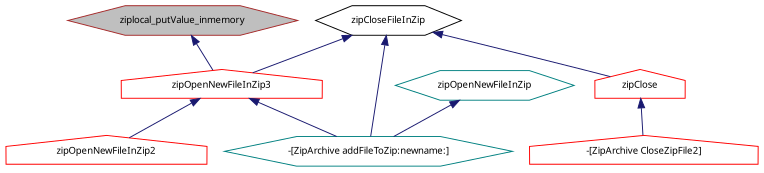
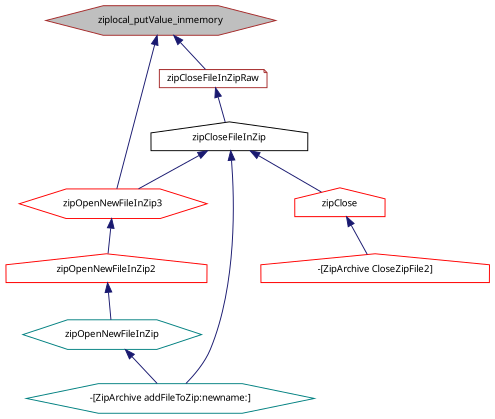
(389, 20) -> (229, 138)
none -> (213, 79)
(222, 85) -> (113, 204)
(297, 119) -> none
none -> (110, 306)
